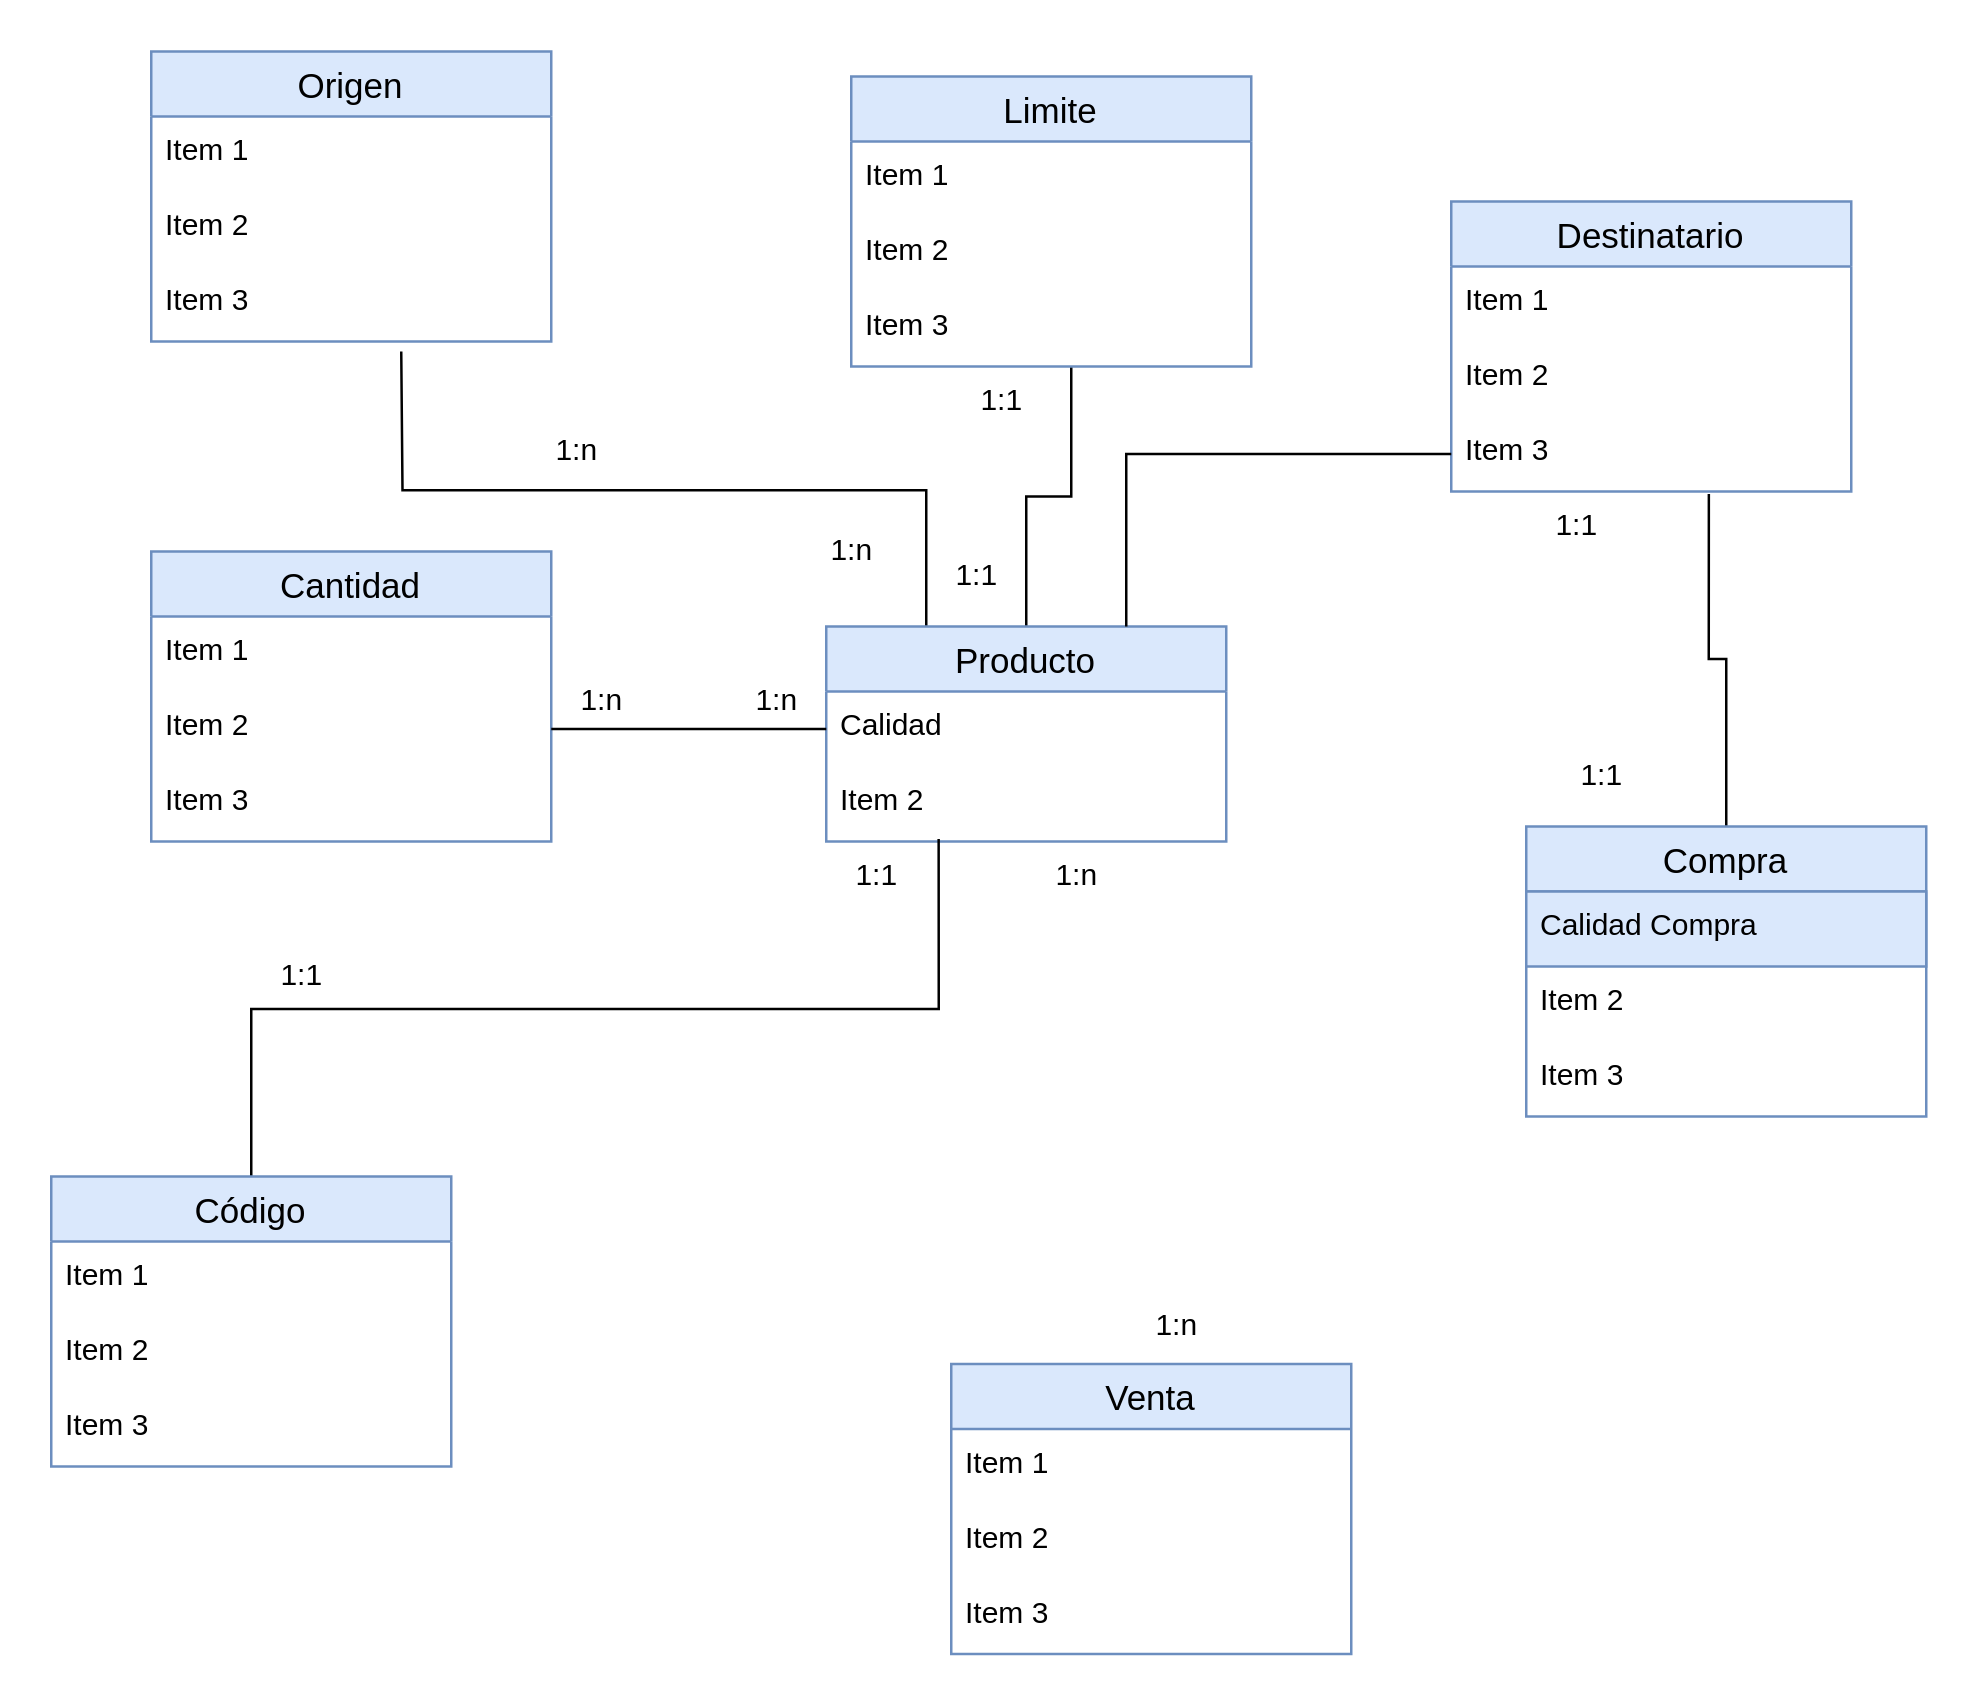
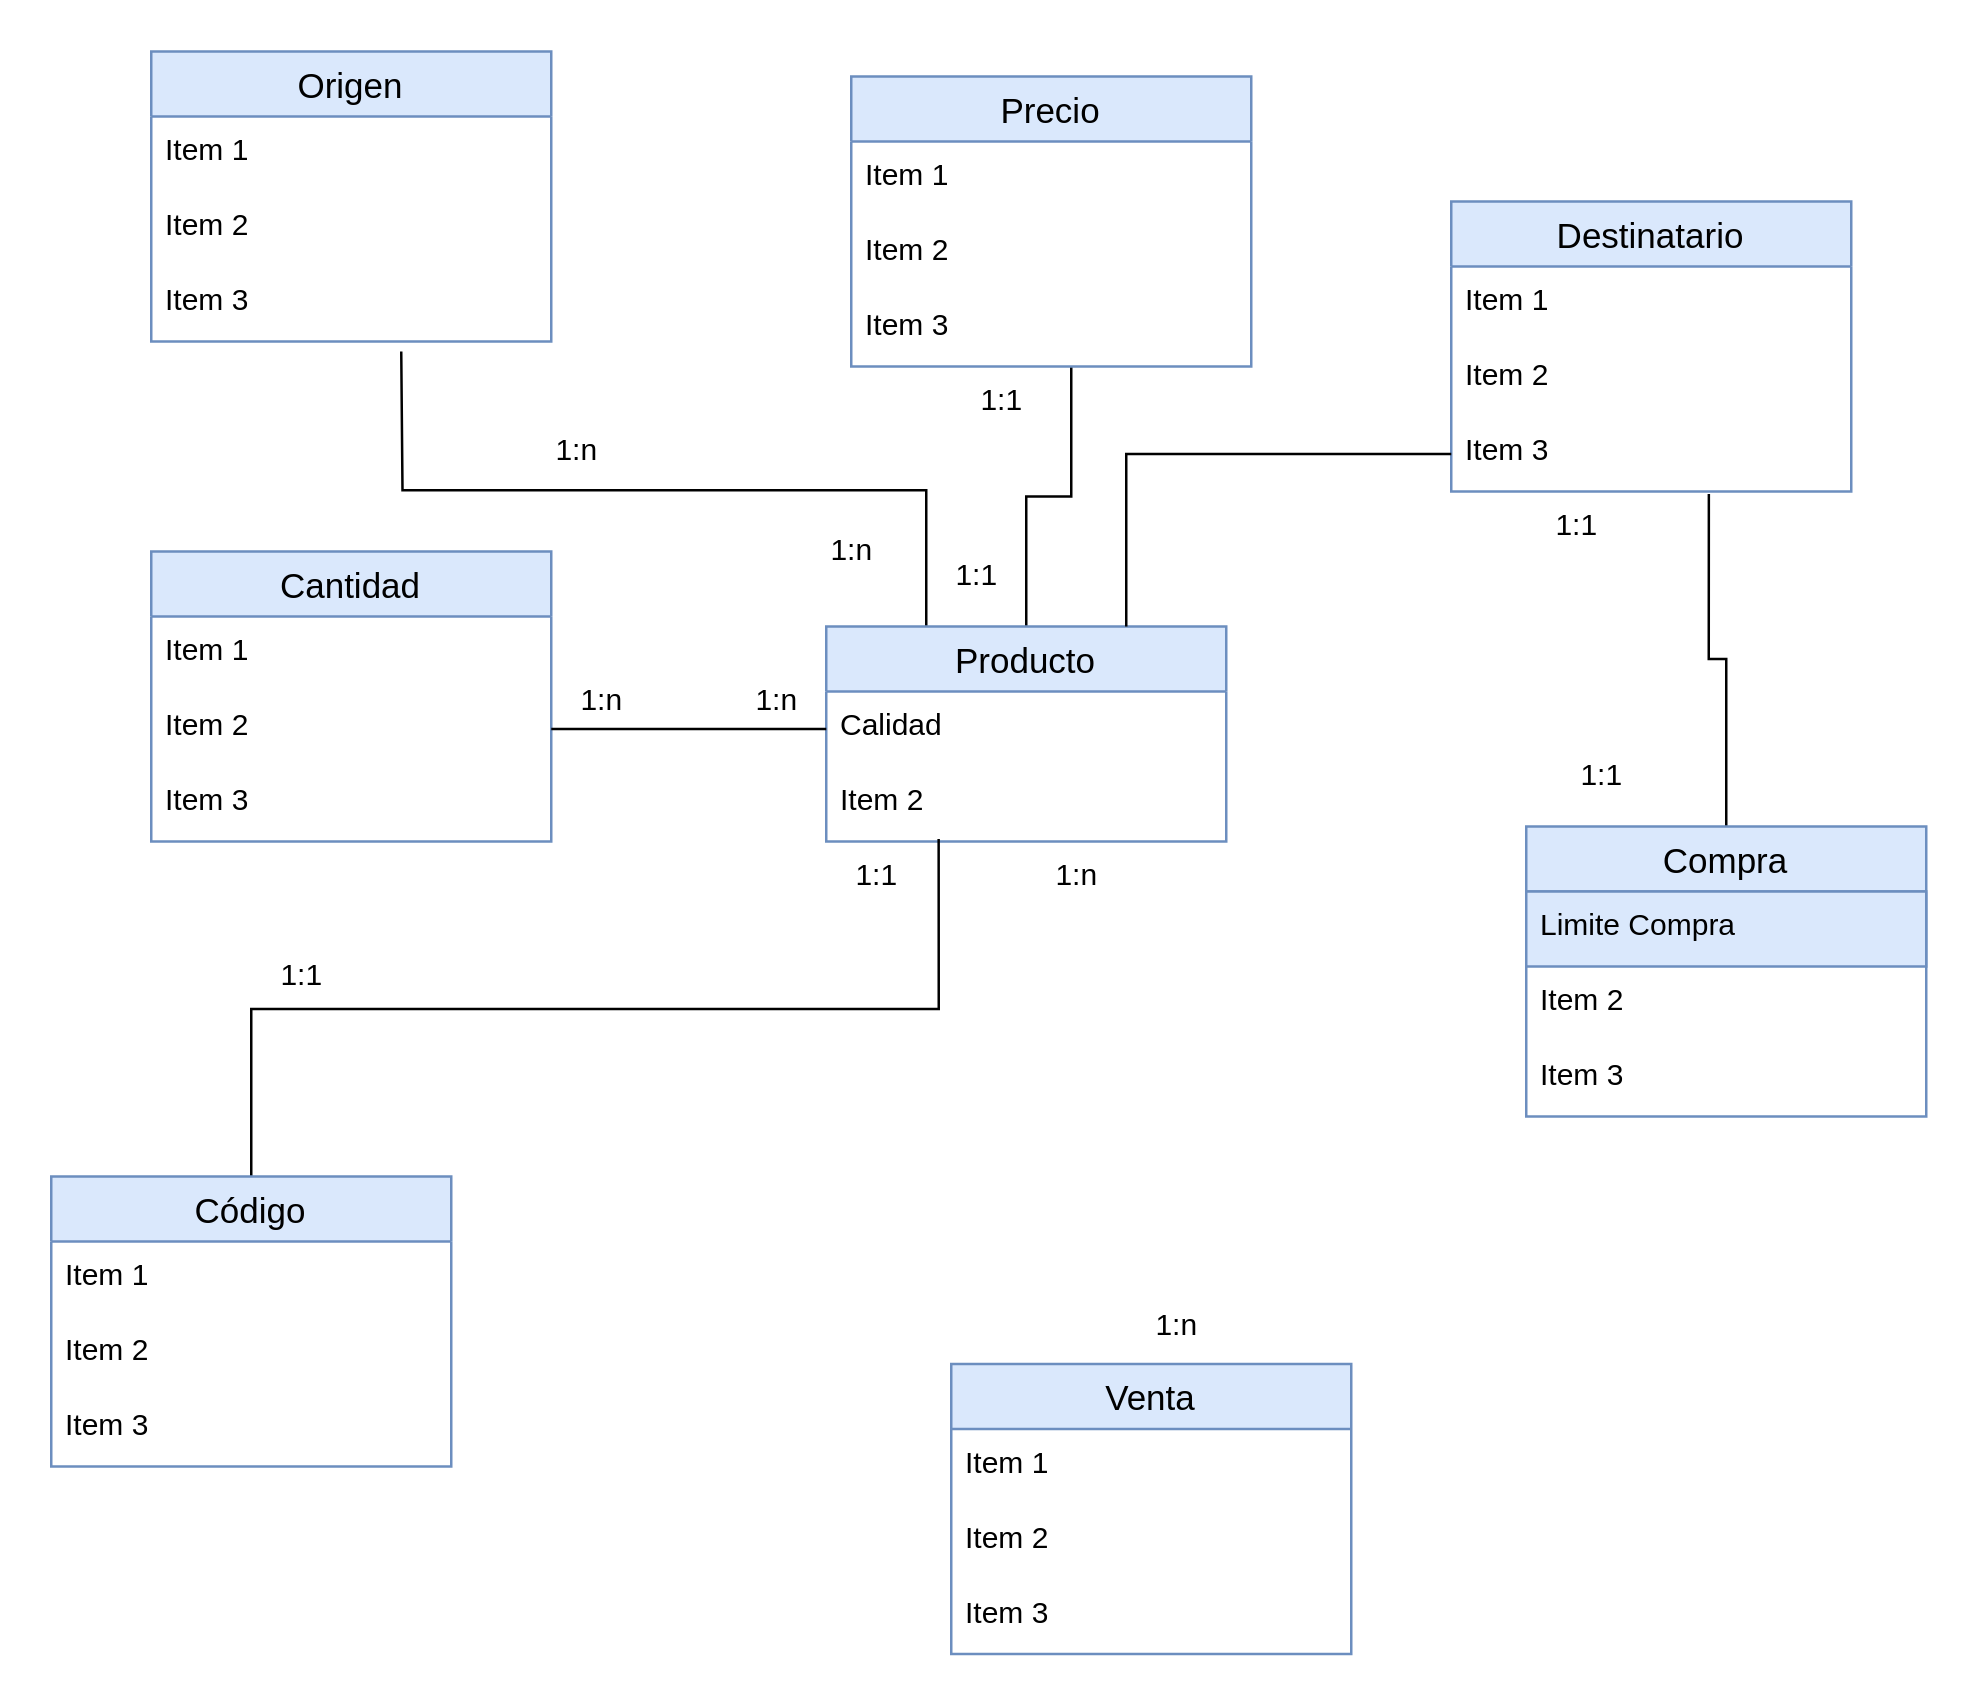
(1050, 111) -> (1050, 111)
(1647, 927) -> (1639, 927)
